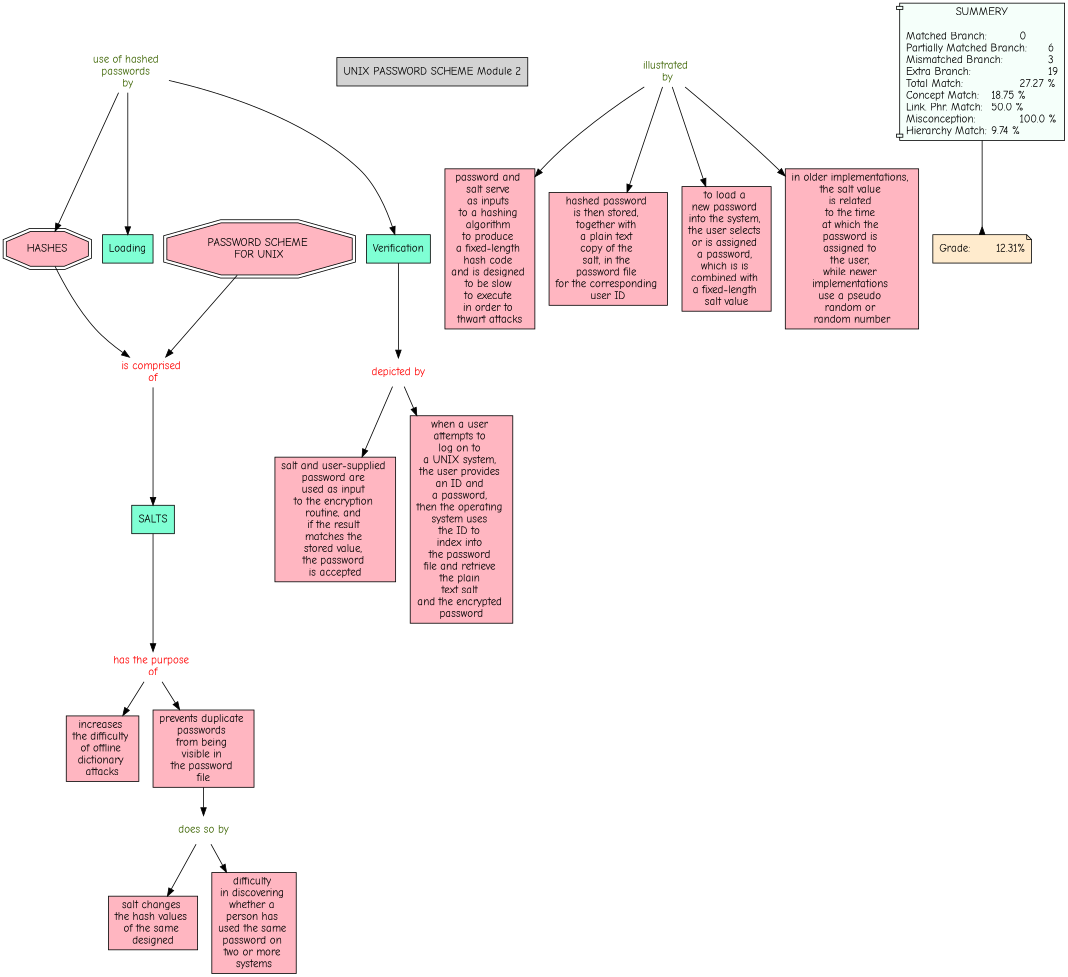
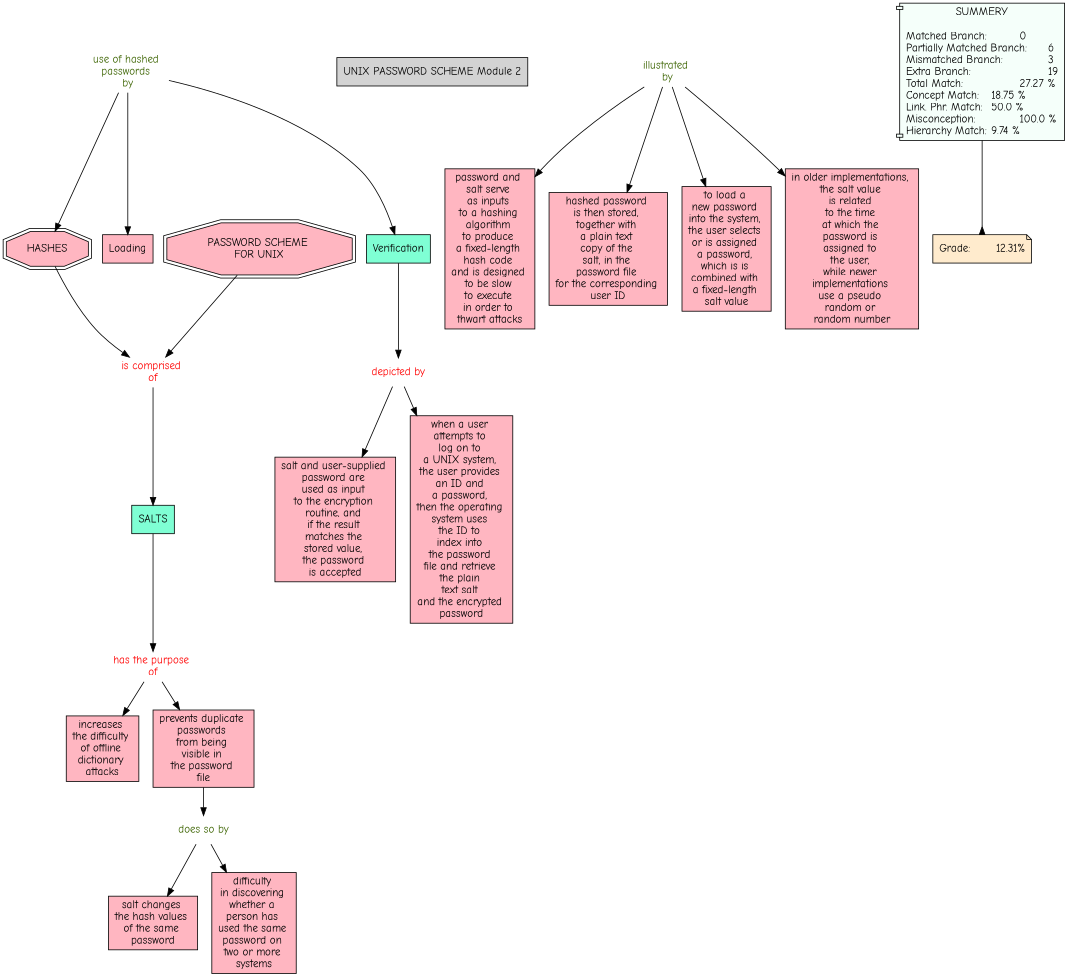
(128, 249) -> (128, 249)
(153, 923) -> (153, 923)
